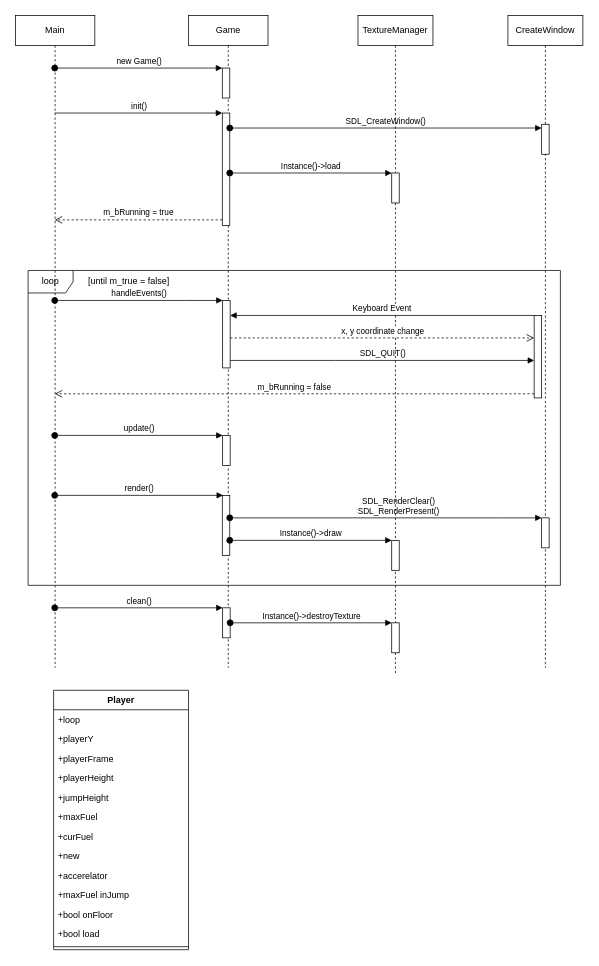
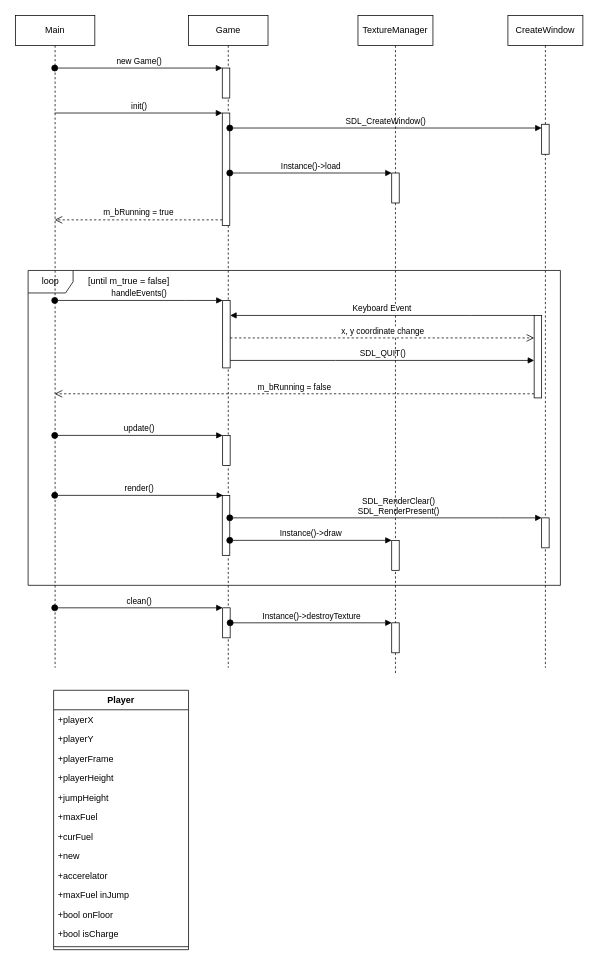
(69, 720) -> (77, 720)
(79, 935) -> (90, 935)
